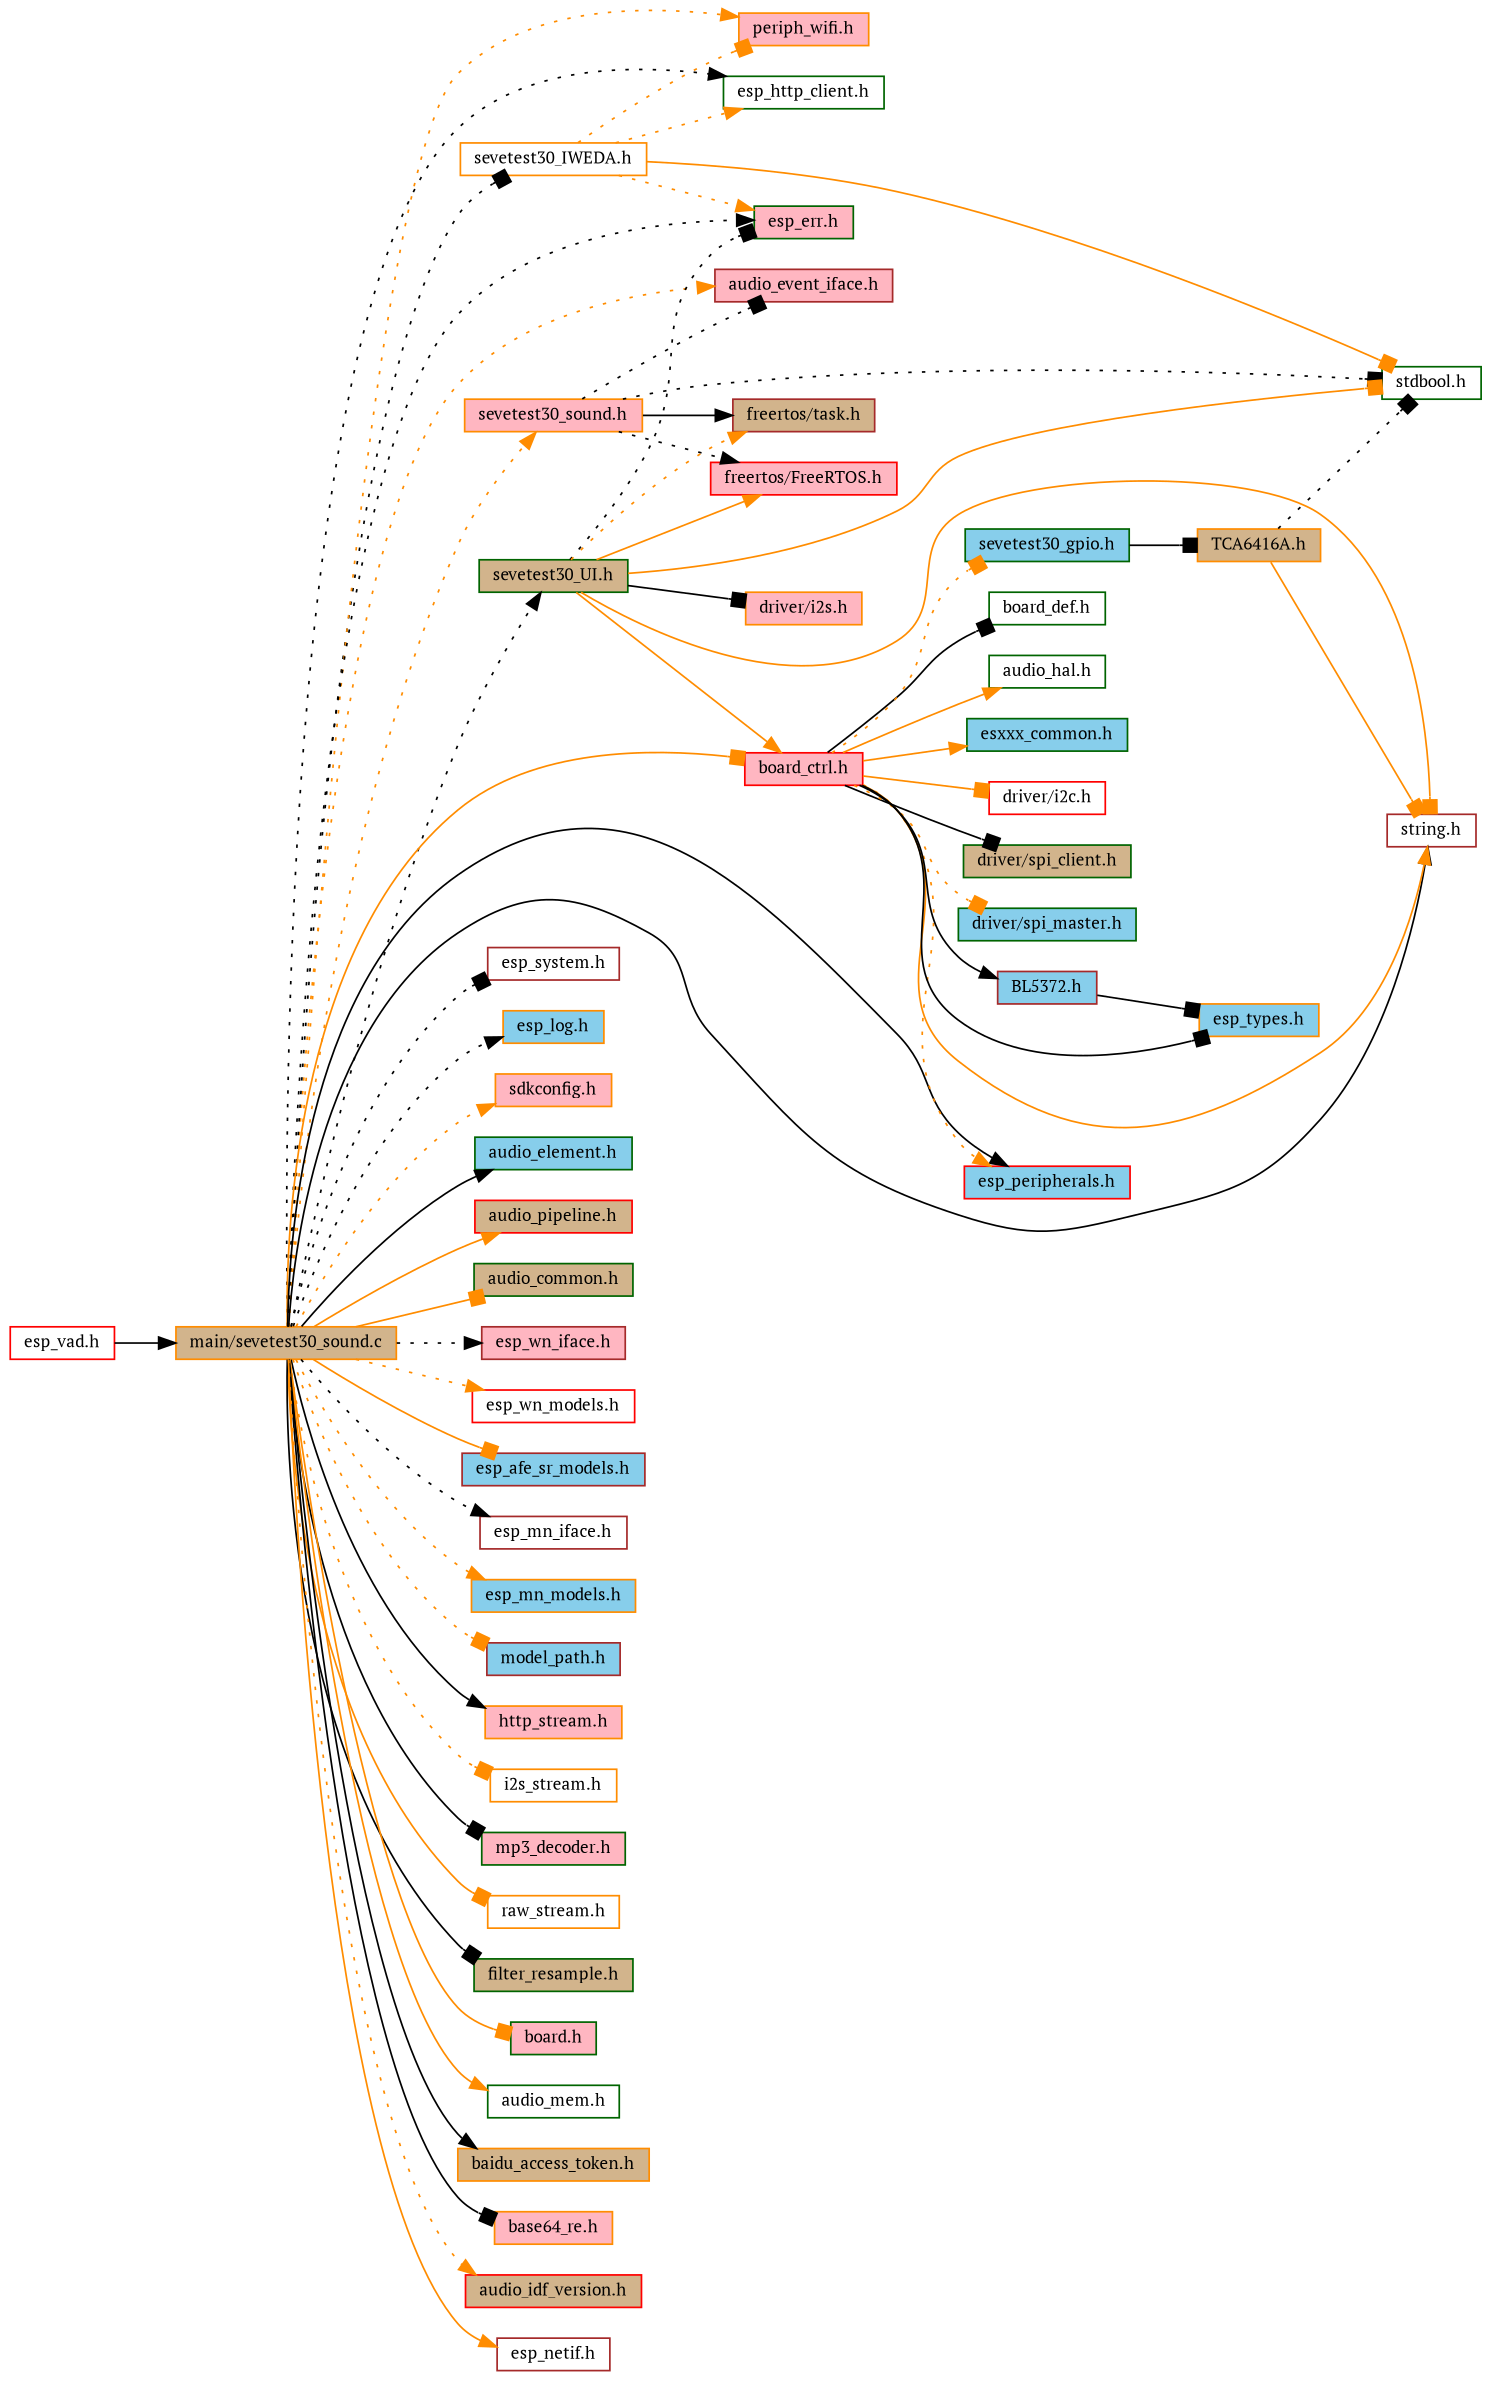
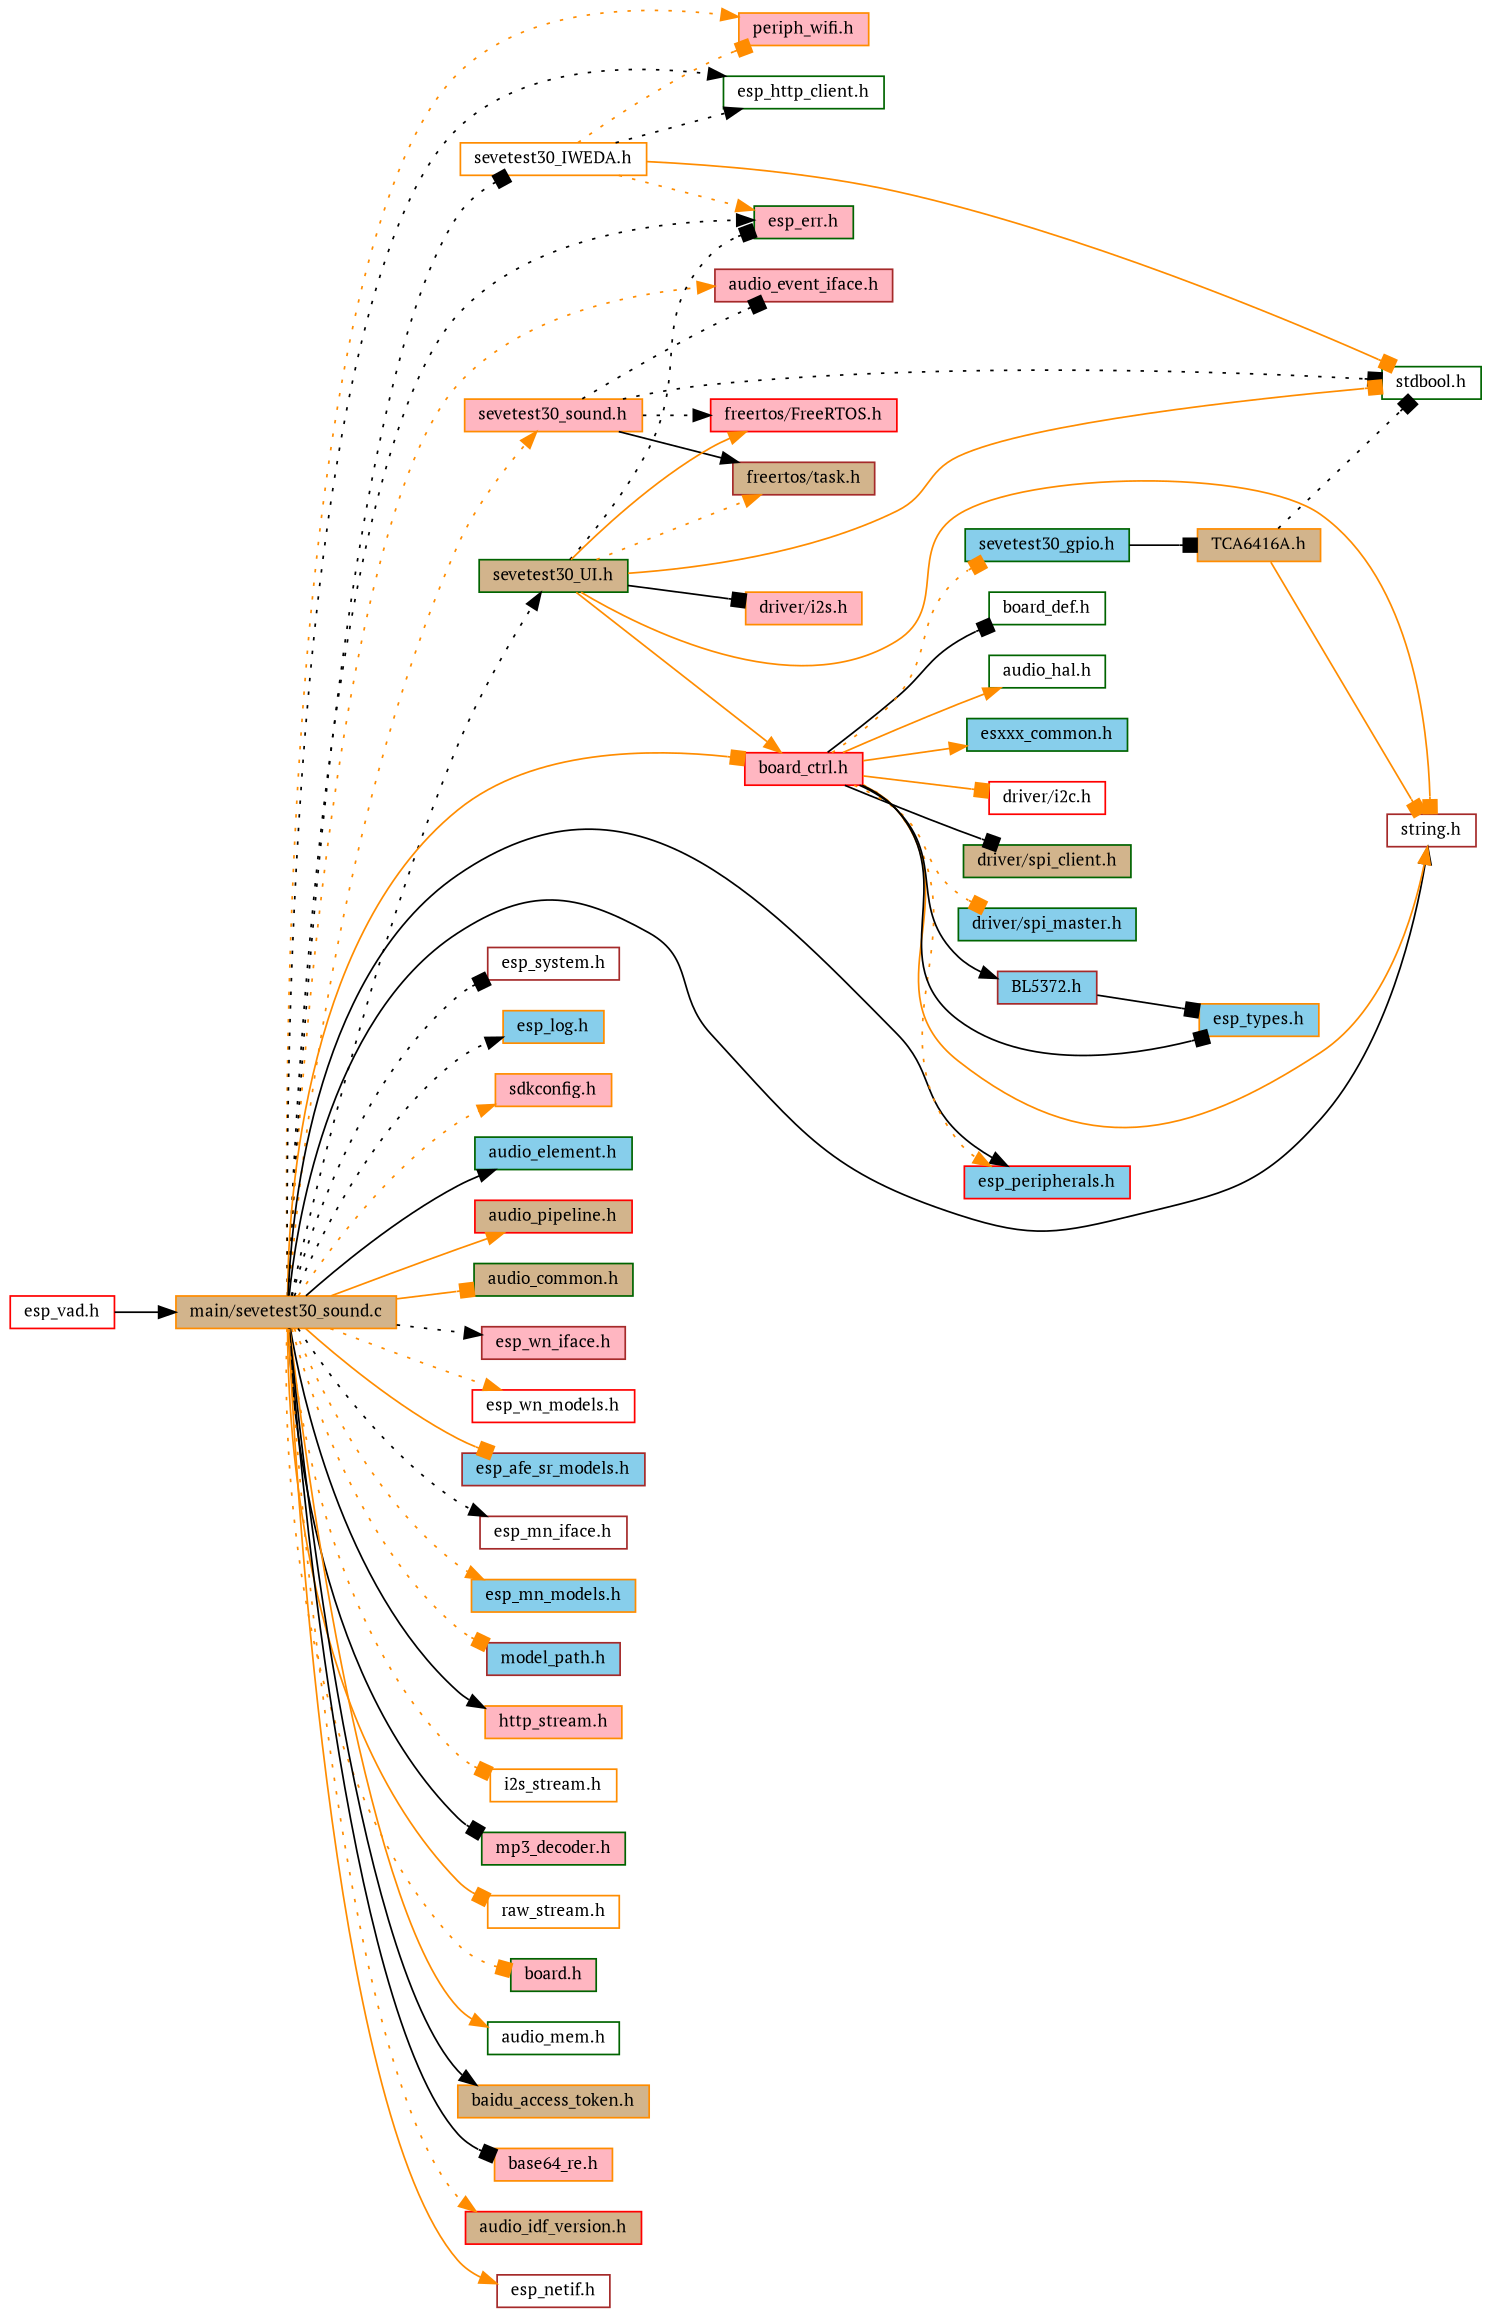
(670, 128) -> (670, 128)
(363, 1765) -> (322, 1674)
(554, 1975) -> none
